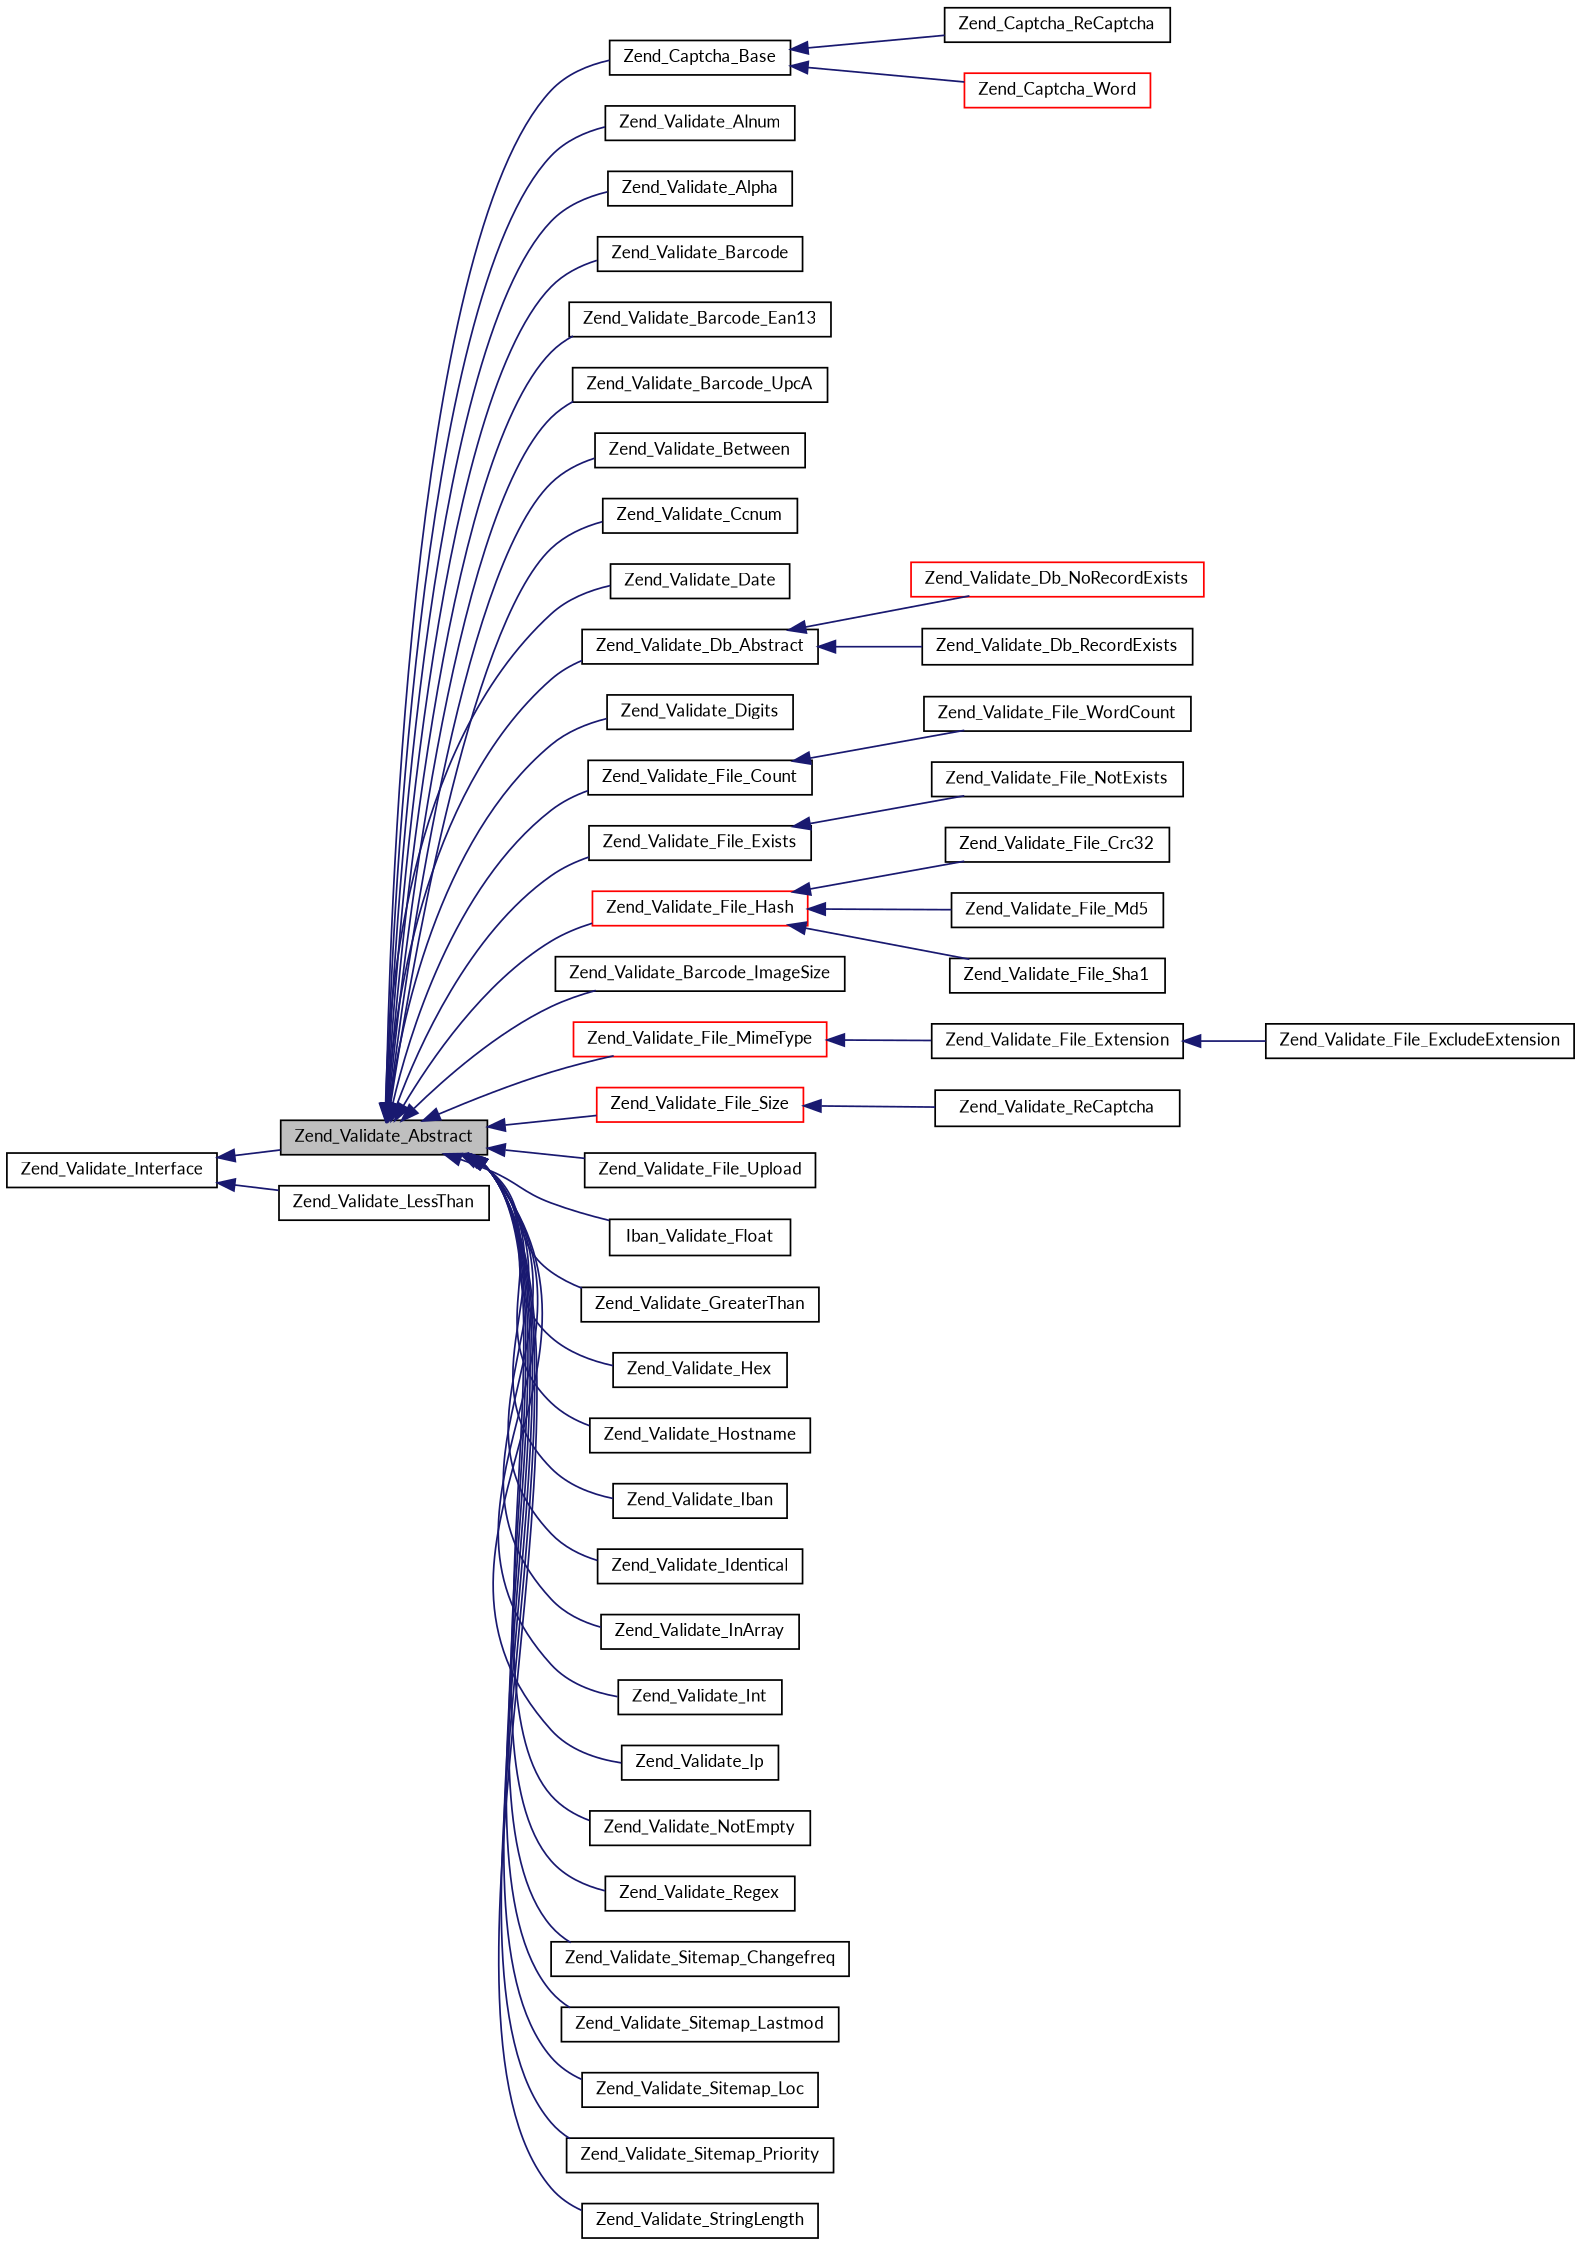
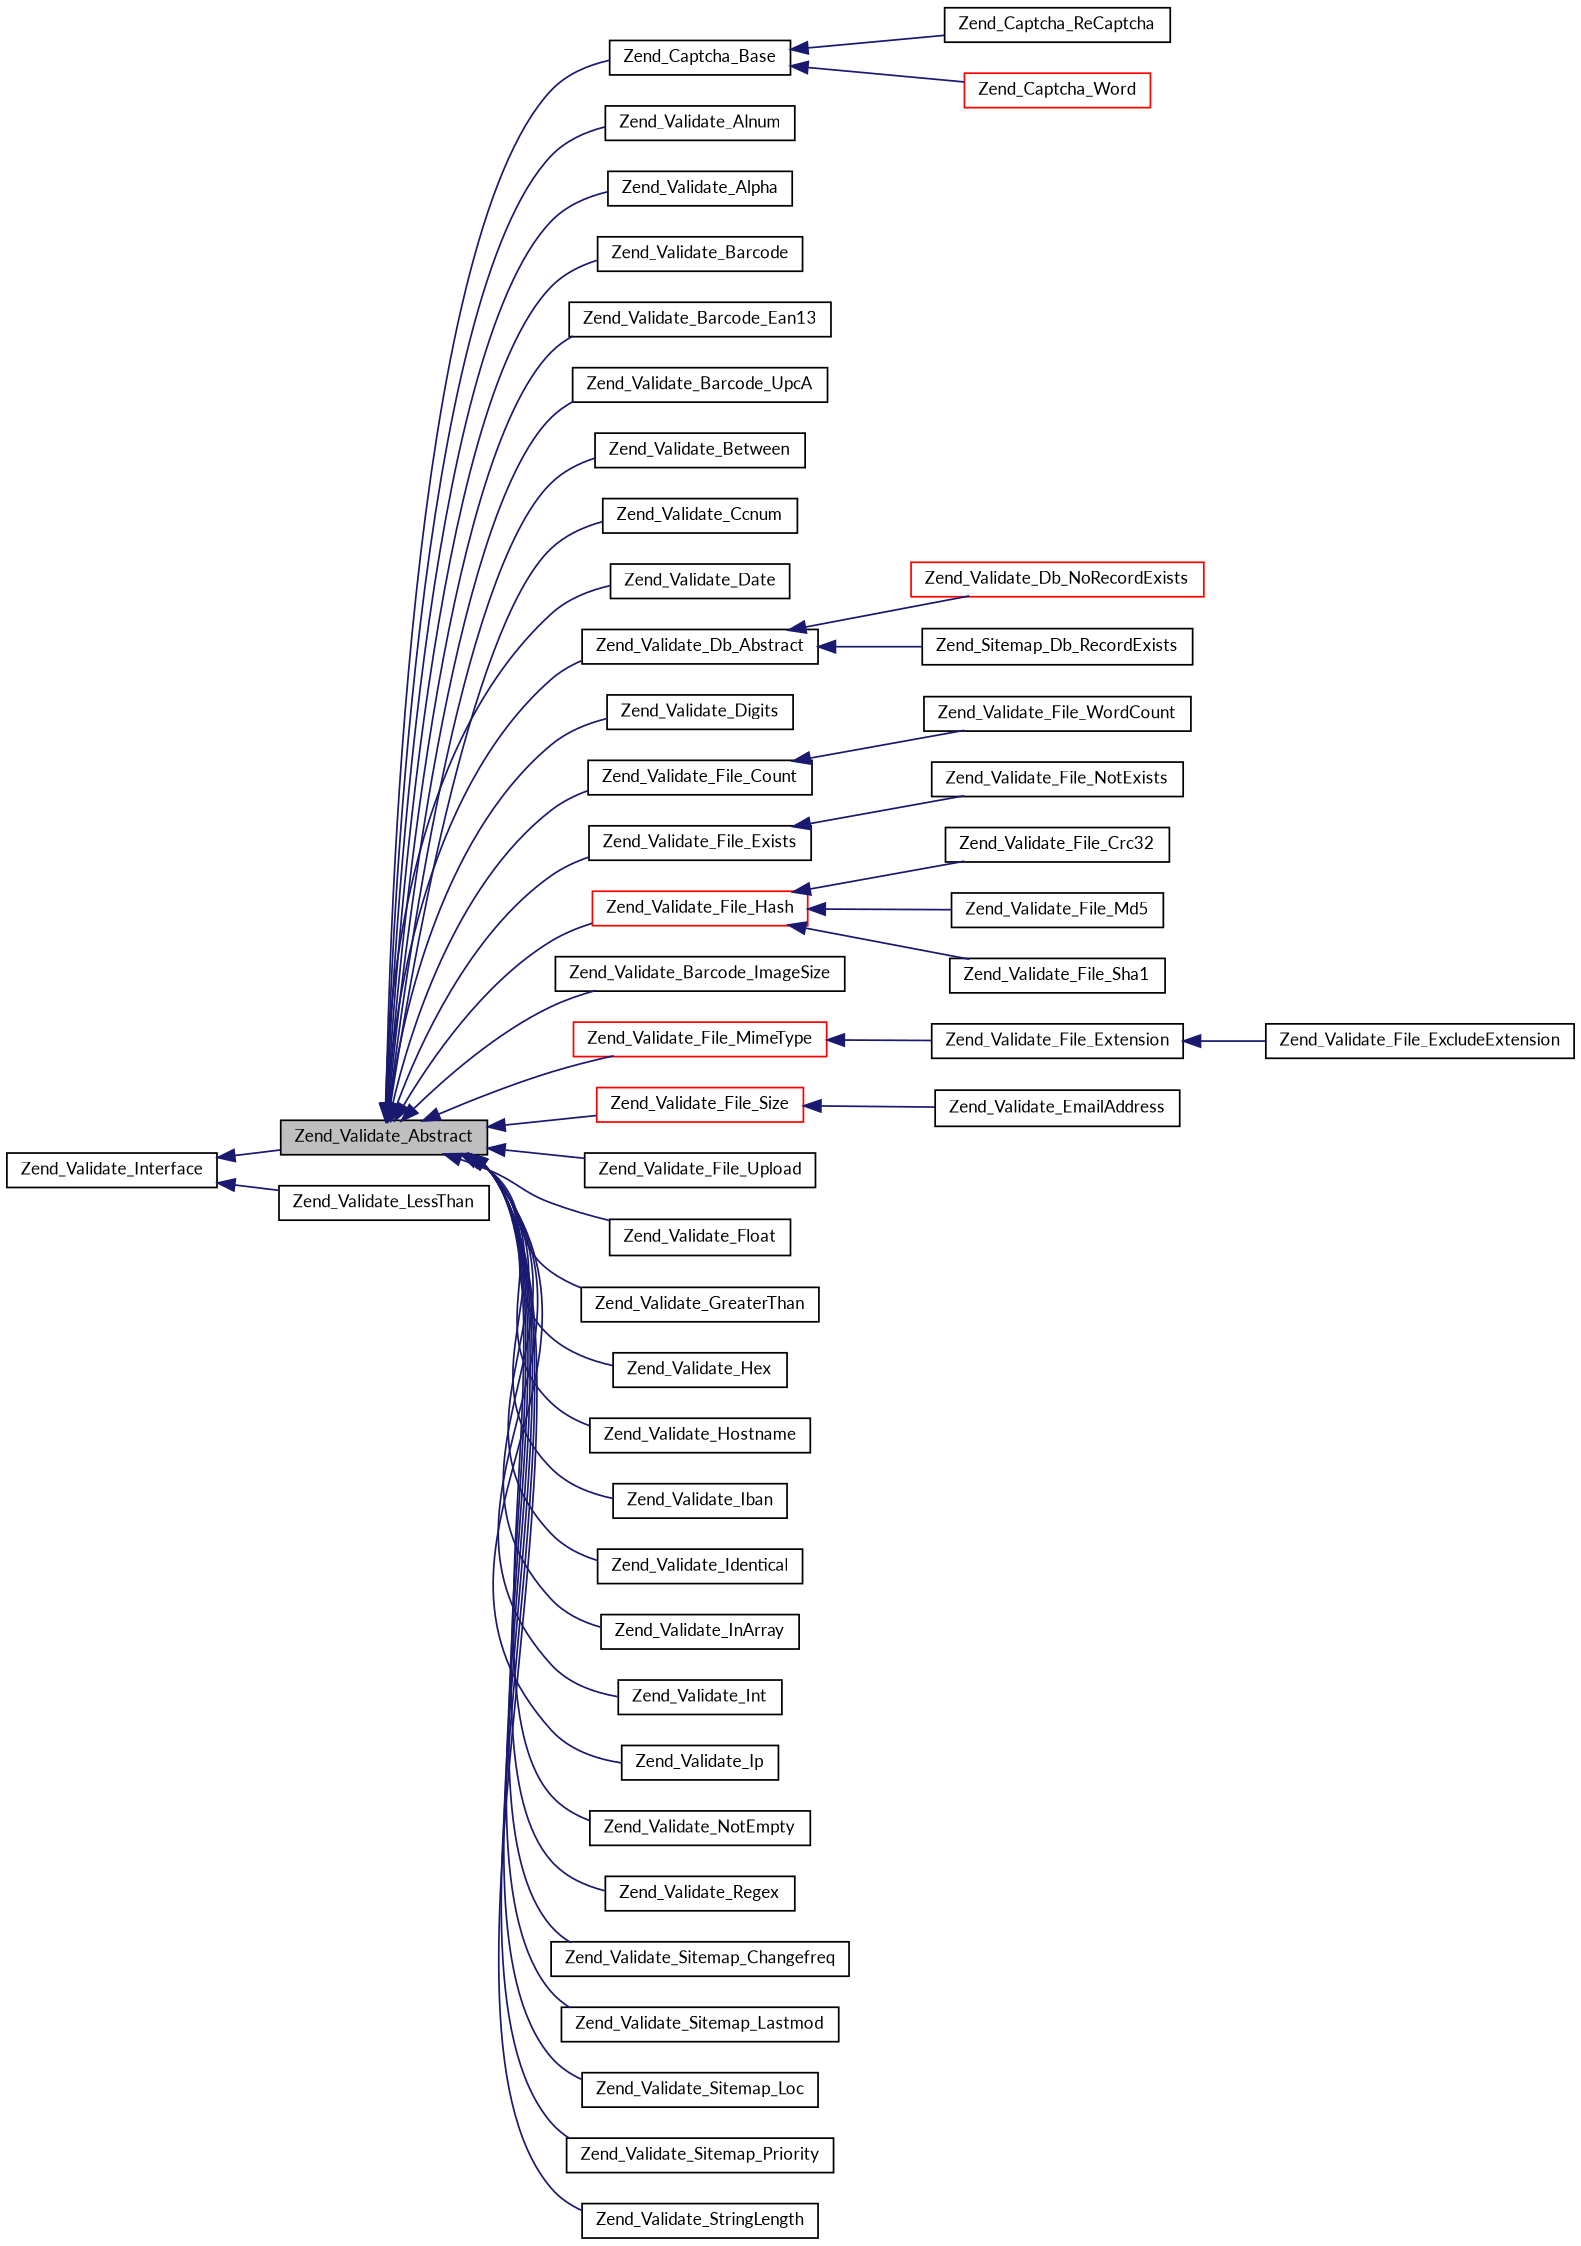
(1057, 647) -> (1057, 647)
(1057, 1108) -> (1057, 1108)
(700, 1237) -> (700, 1237)
